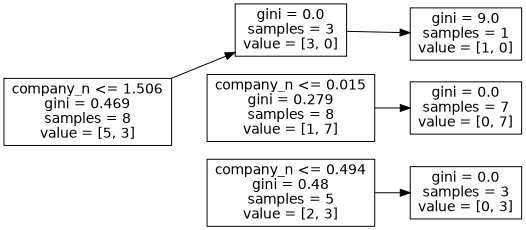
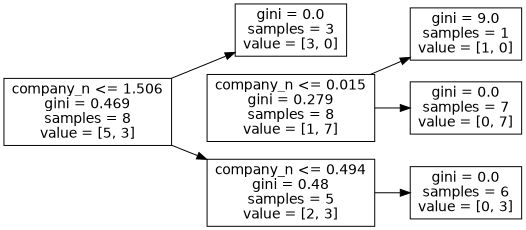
(373, 32) -> (386, 68)
none -> (185, 150)
(466, 193) -> (466, 193)
